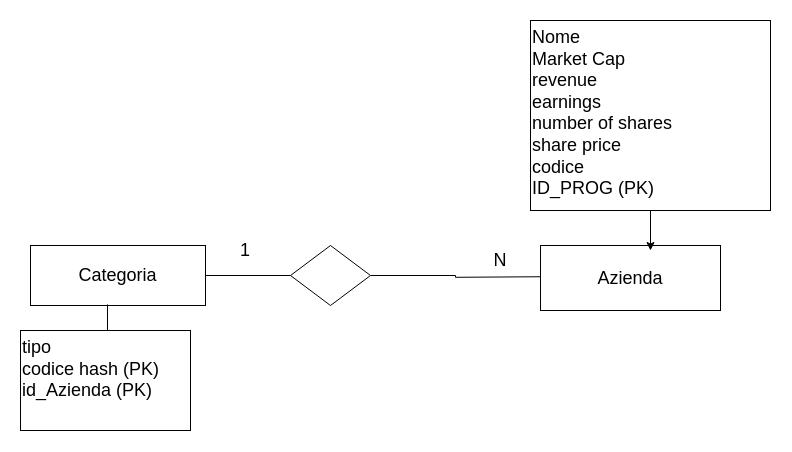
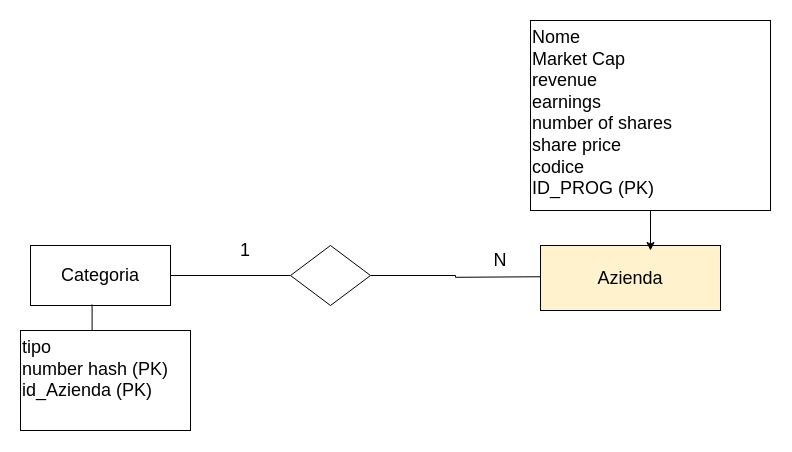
(118, 276) -> (101, 276)
(631, 278) -> (631, 278)
(96, 370) -> (98, 370)
